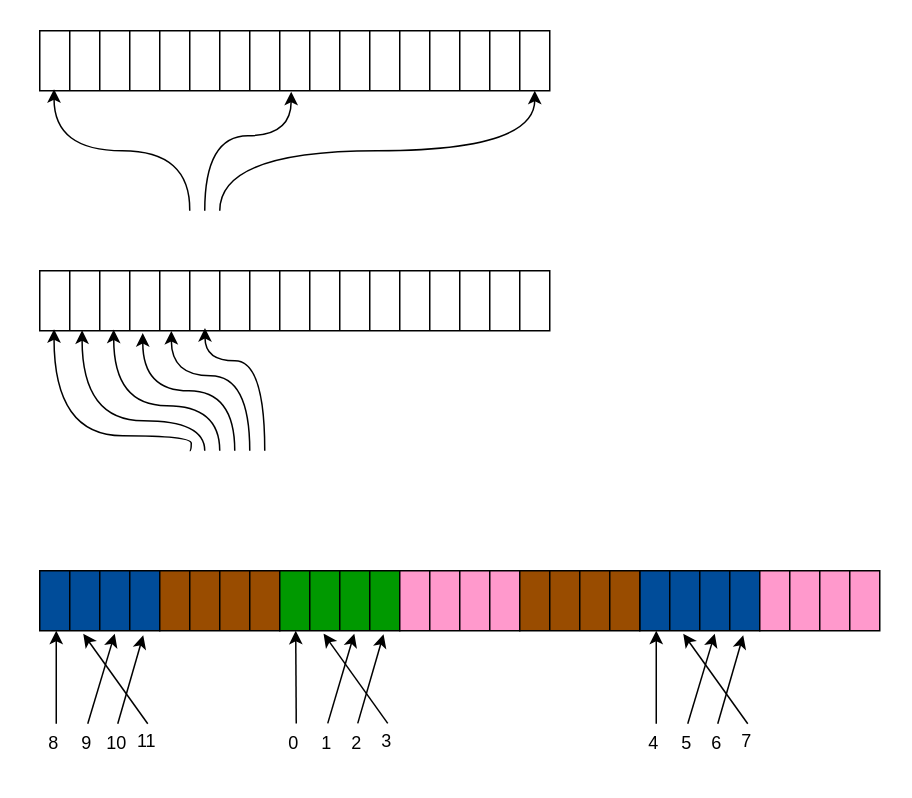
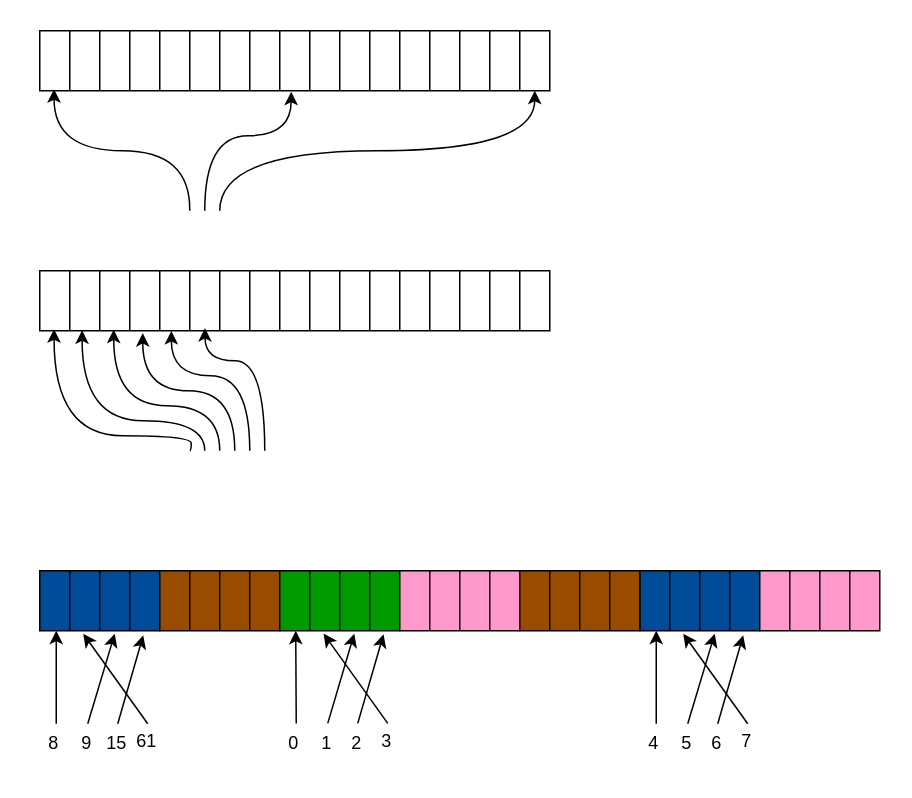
(147, 742) -> (147, 742)
(117, 743) -> (117, 743)
